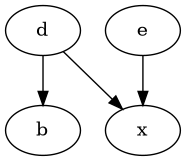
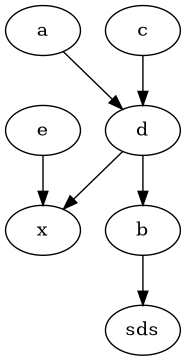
none -> (43, 31)
none -> (143, 31)
none -> (143, 330)
